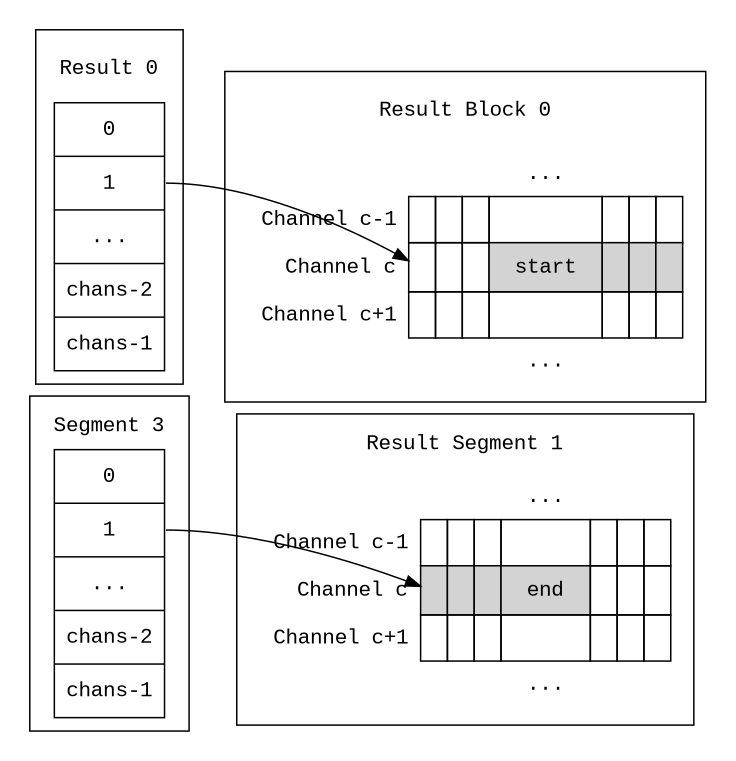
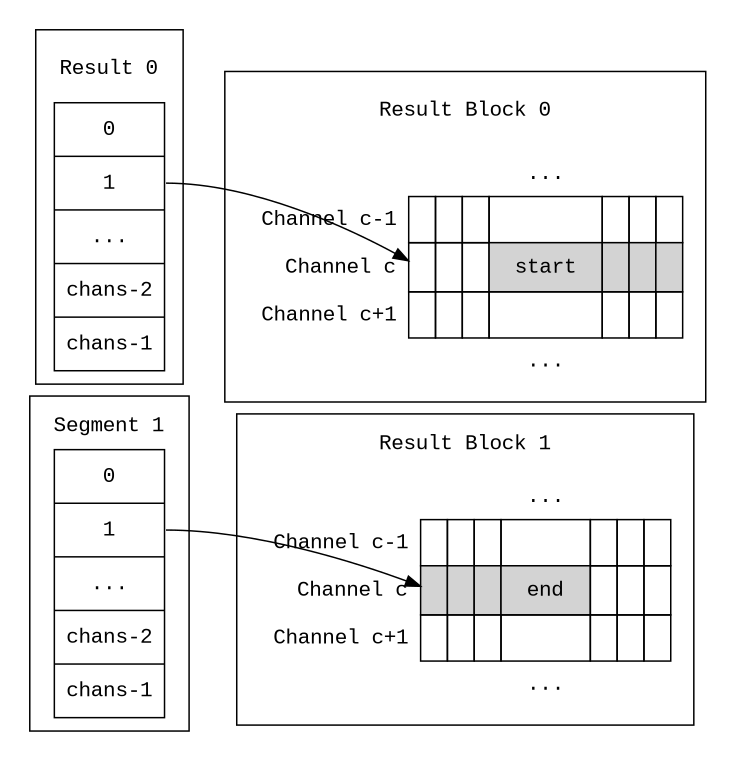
(109, 426) -> (109, 426)
(465, 444) -> (465, 444)
